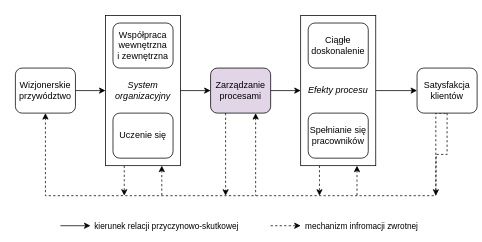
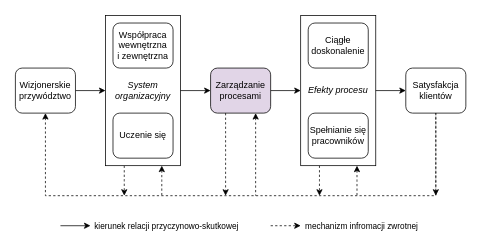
(447, 90) -> (435, 90)
